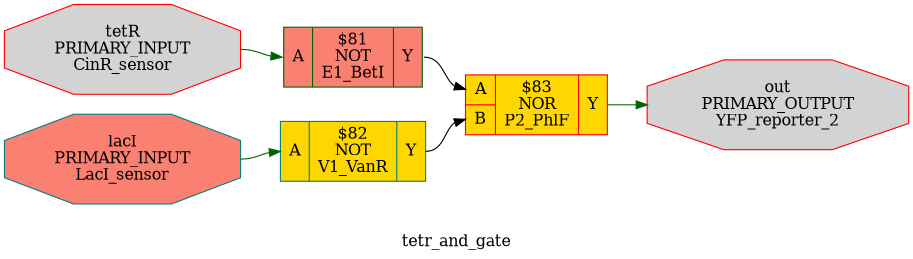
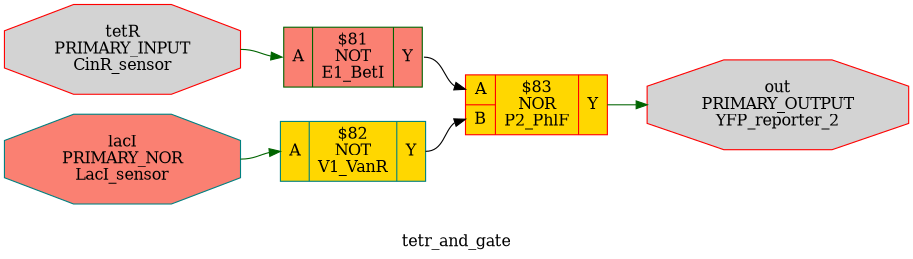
(122, 159) -> (122, 159)
